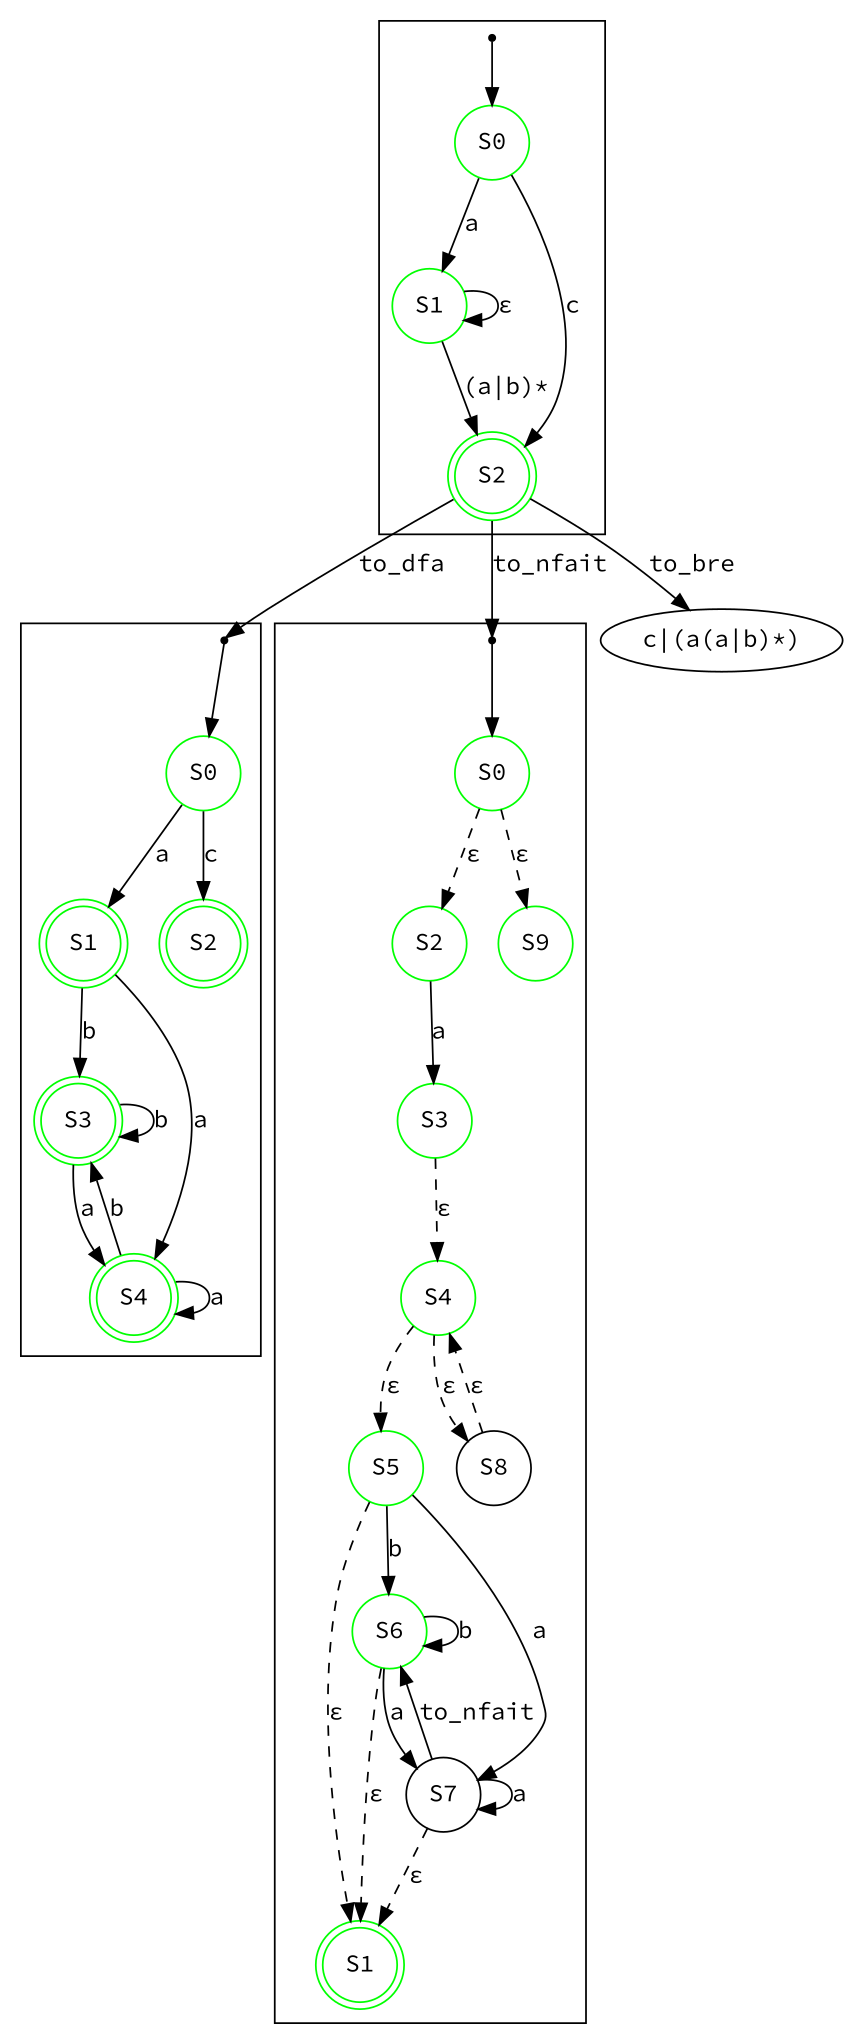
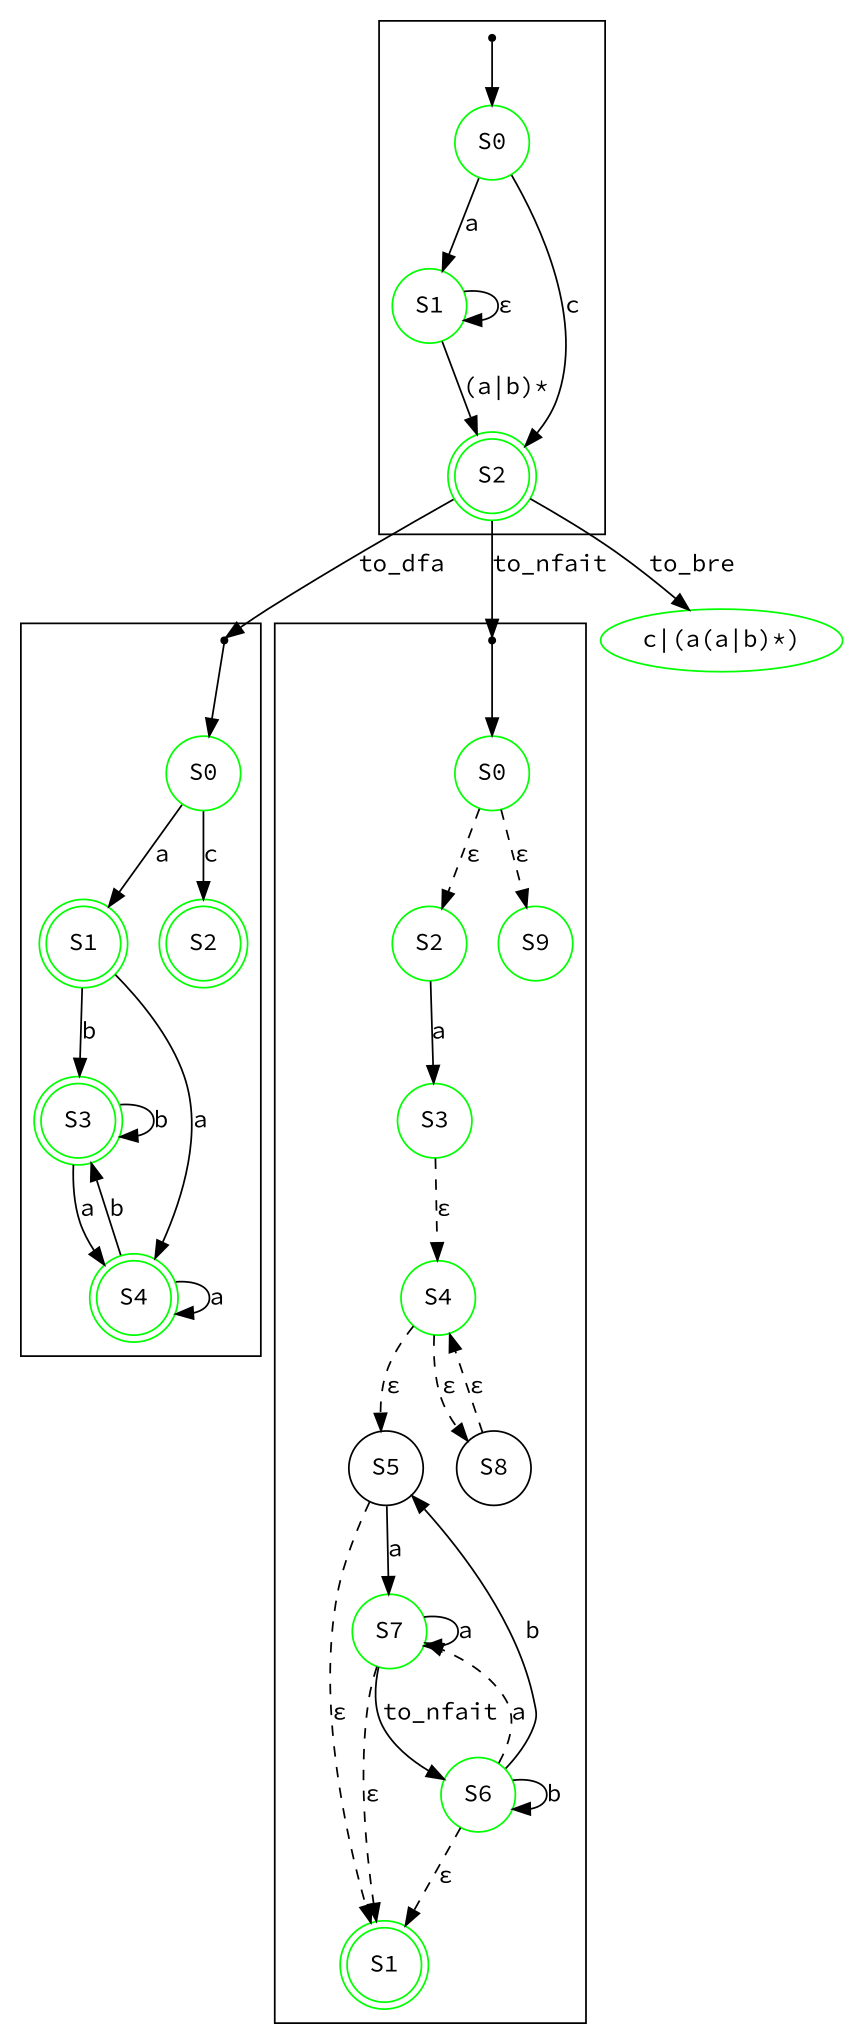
(722, 640) -> (722, 640)
(386, 1468) -> (386, 1468)
(388, 1541) -> (510, 1632)
(386, 1714) -> (502, 1693)
(443, 1795) -> (390, 1632)
